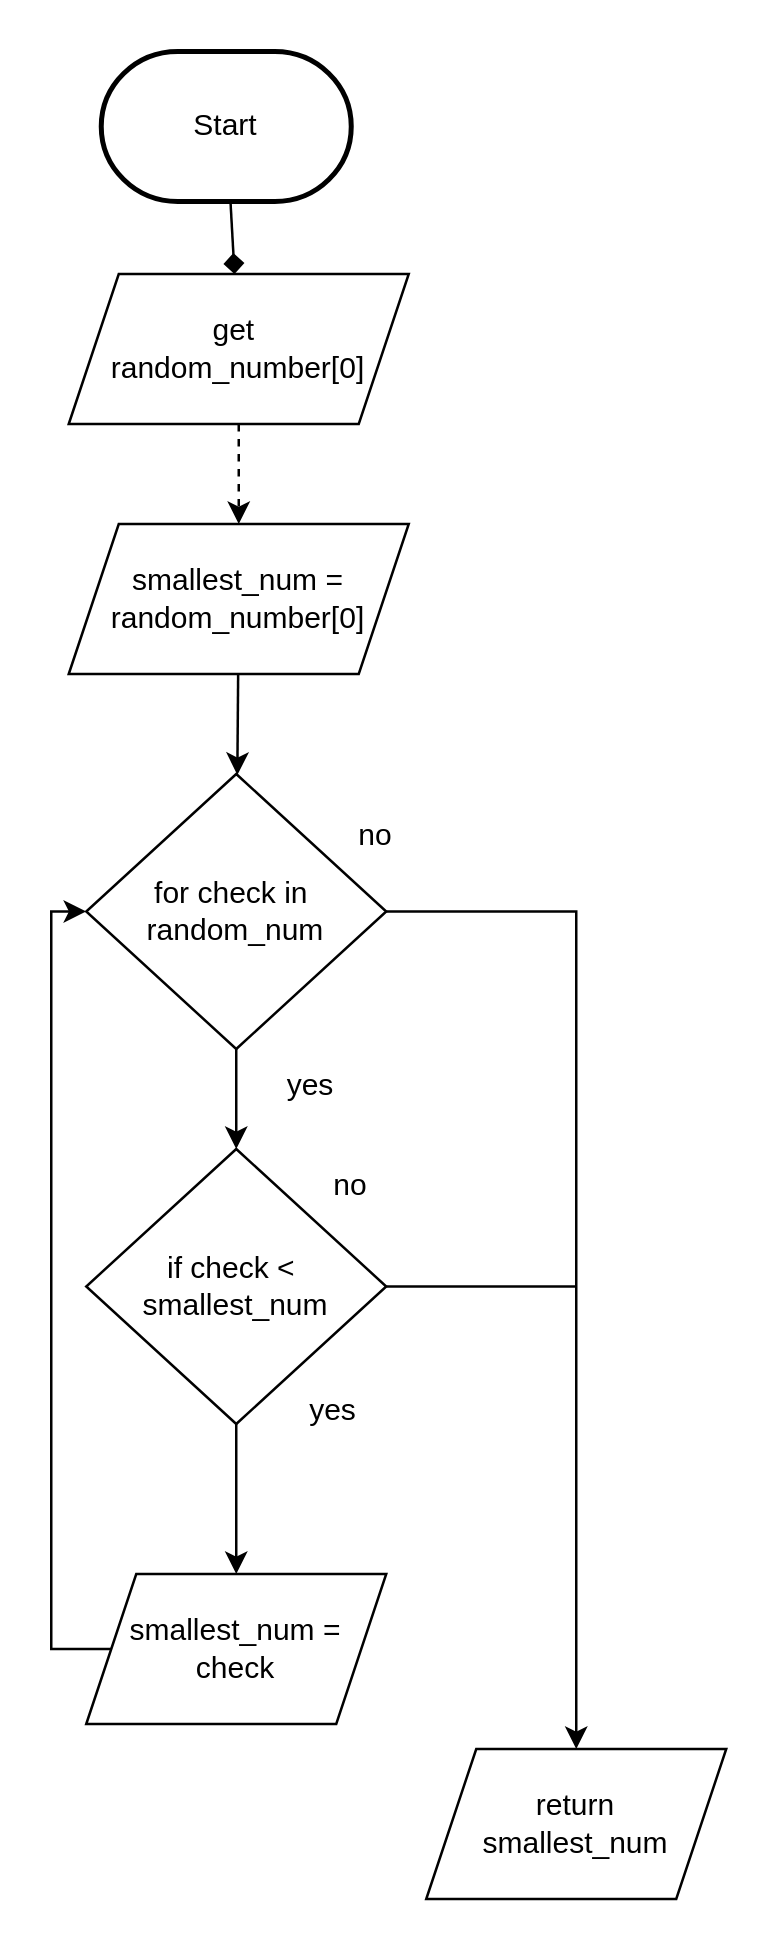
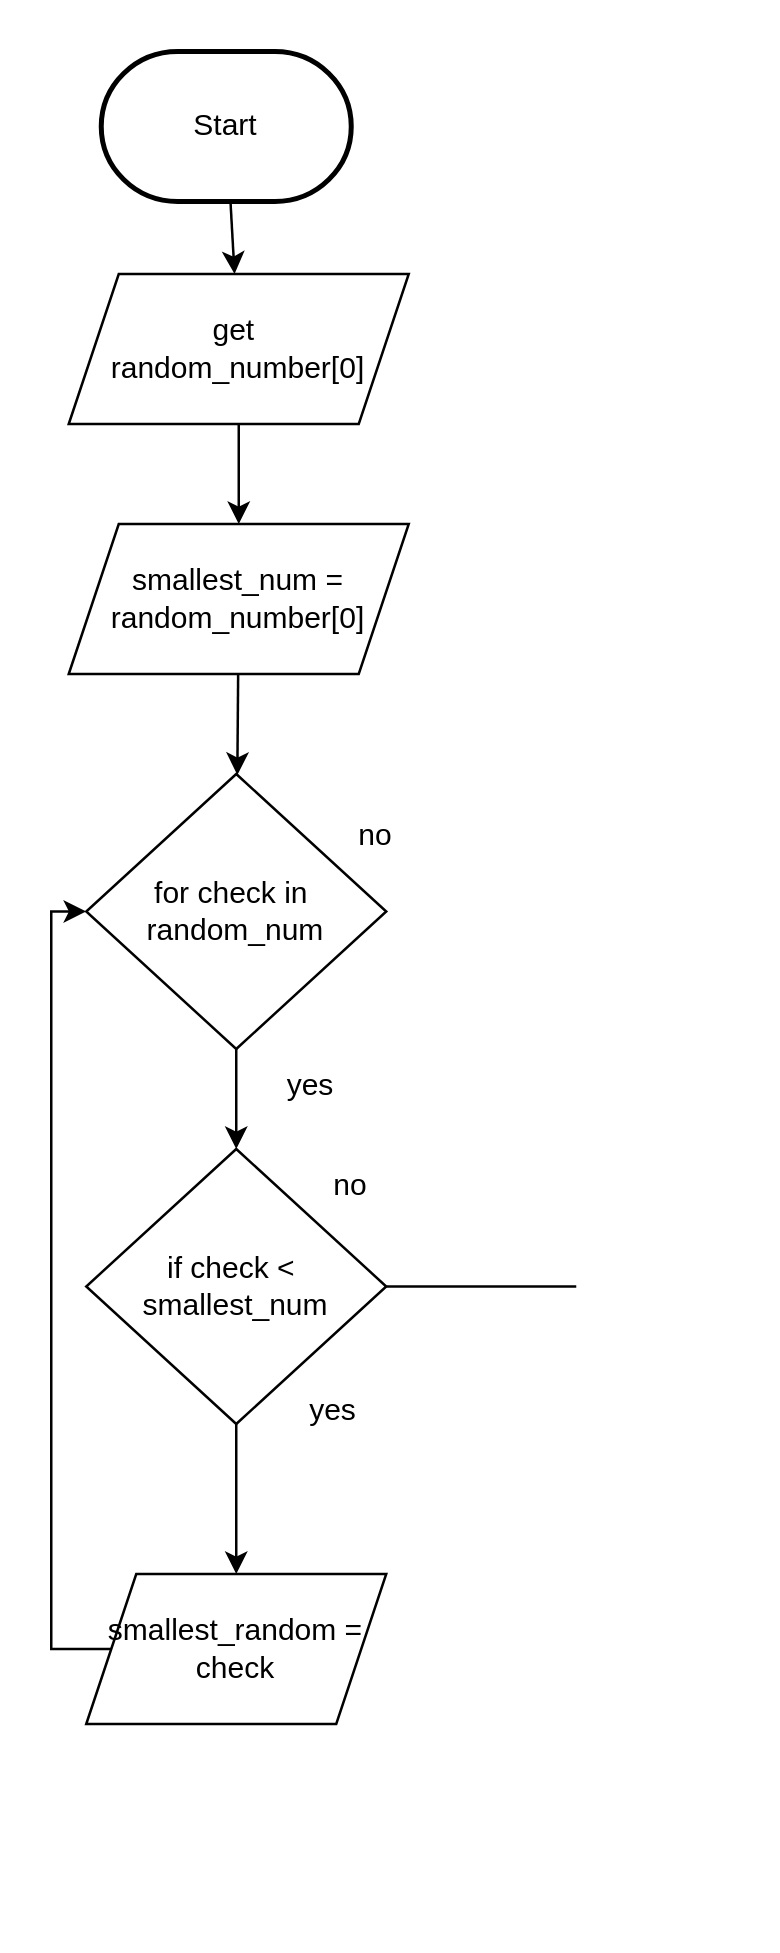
(233, 254) -> (233, 255)
(239, 465) -> (239, 465)
(576, 1001) -> none
(236, 1649) -> (236, 1649)
(576, 1824) -> none
